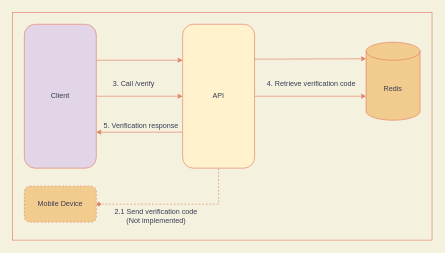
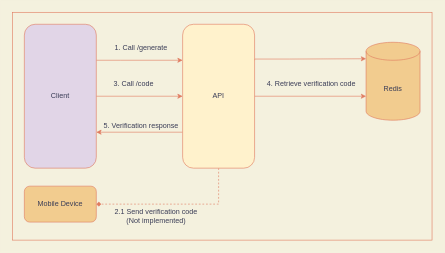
none -> (141, 48)
(134, 84) -> (134, 84)
(60, 204) -> (60, 204)
